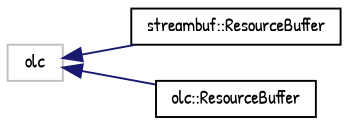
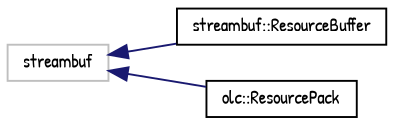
(35, 63) -> (58, 63)
(236, 99) -> (282, 99)
